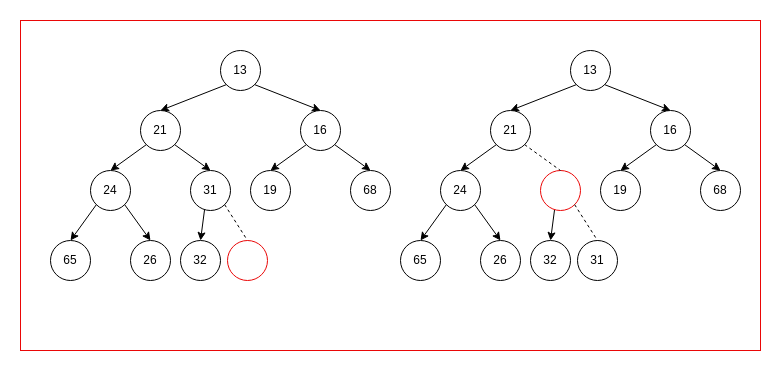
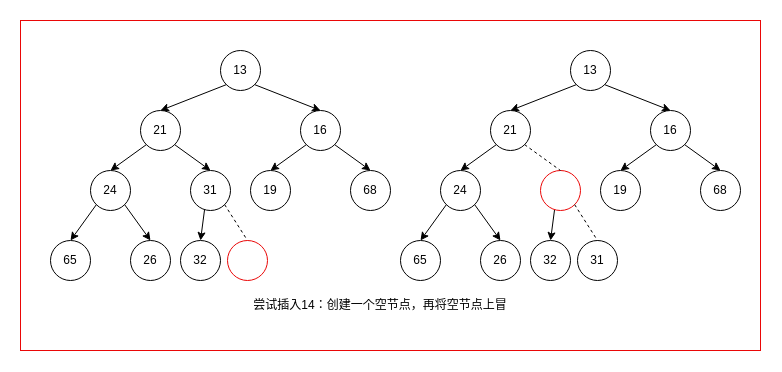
none -> (381, 306)
